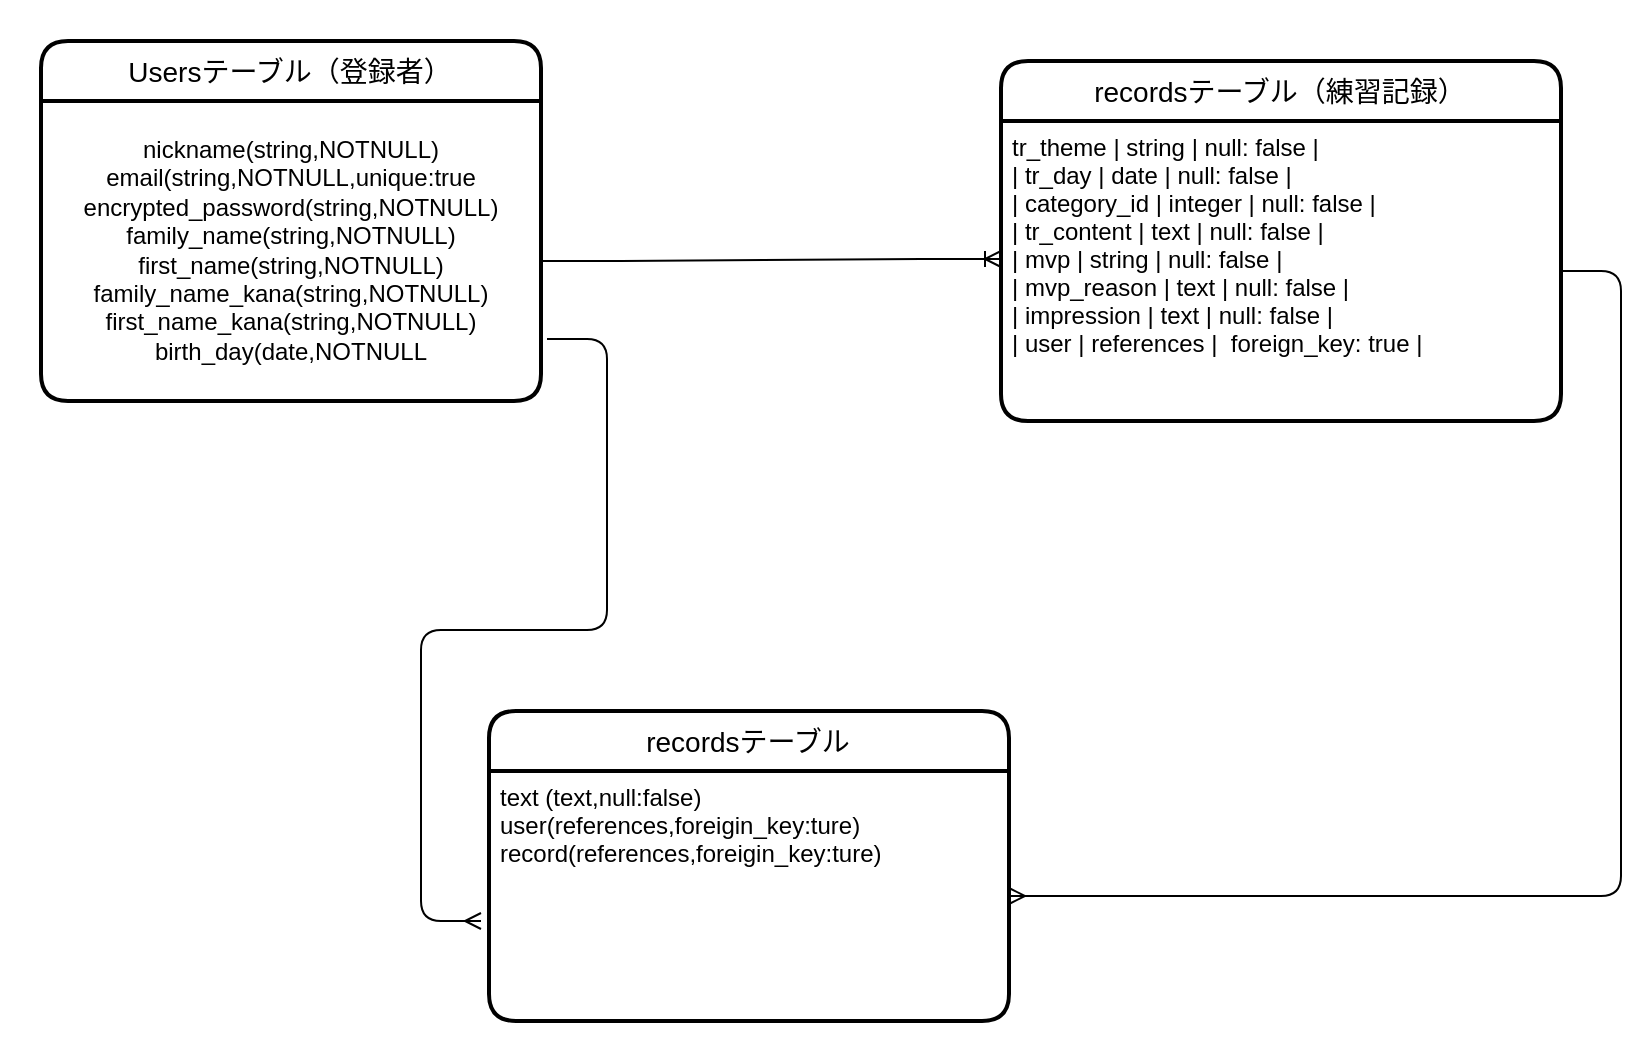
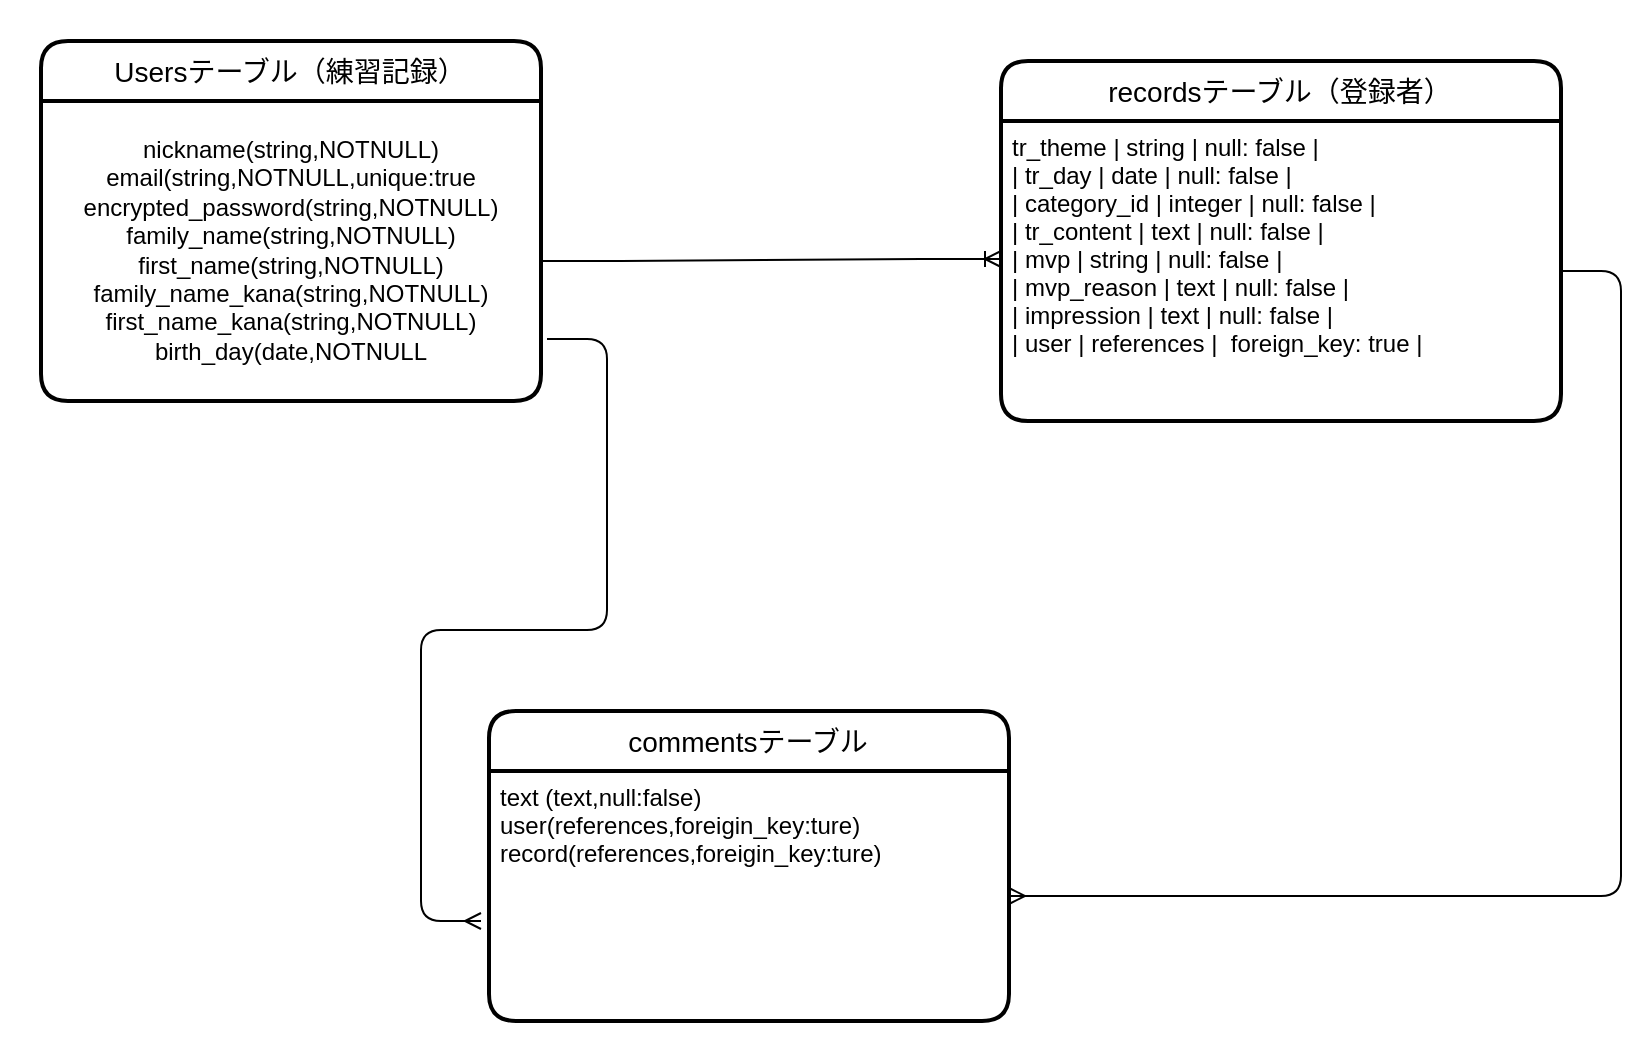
(290, 73) -> (290, 73)
(1280, 93) -> (1280, 93)
(748, 743) -> (748, 743)
